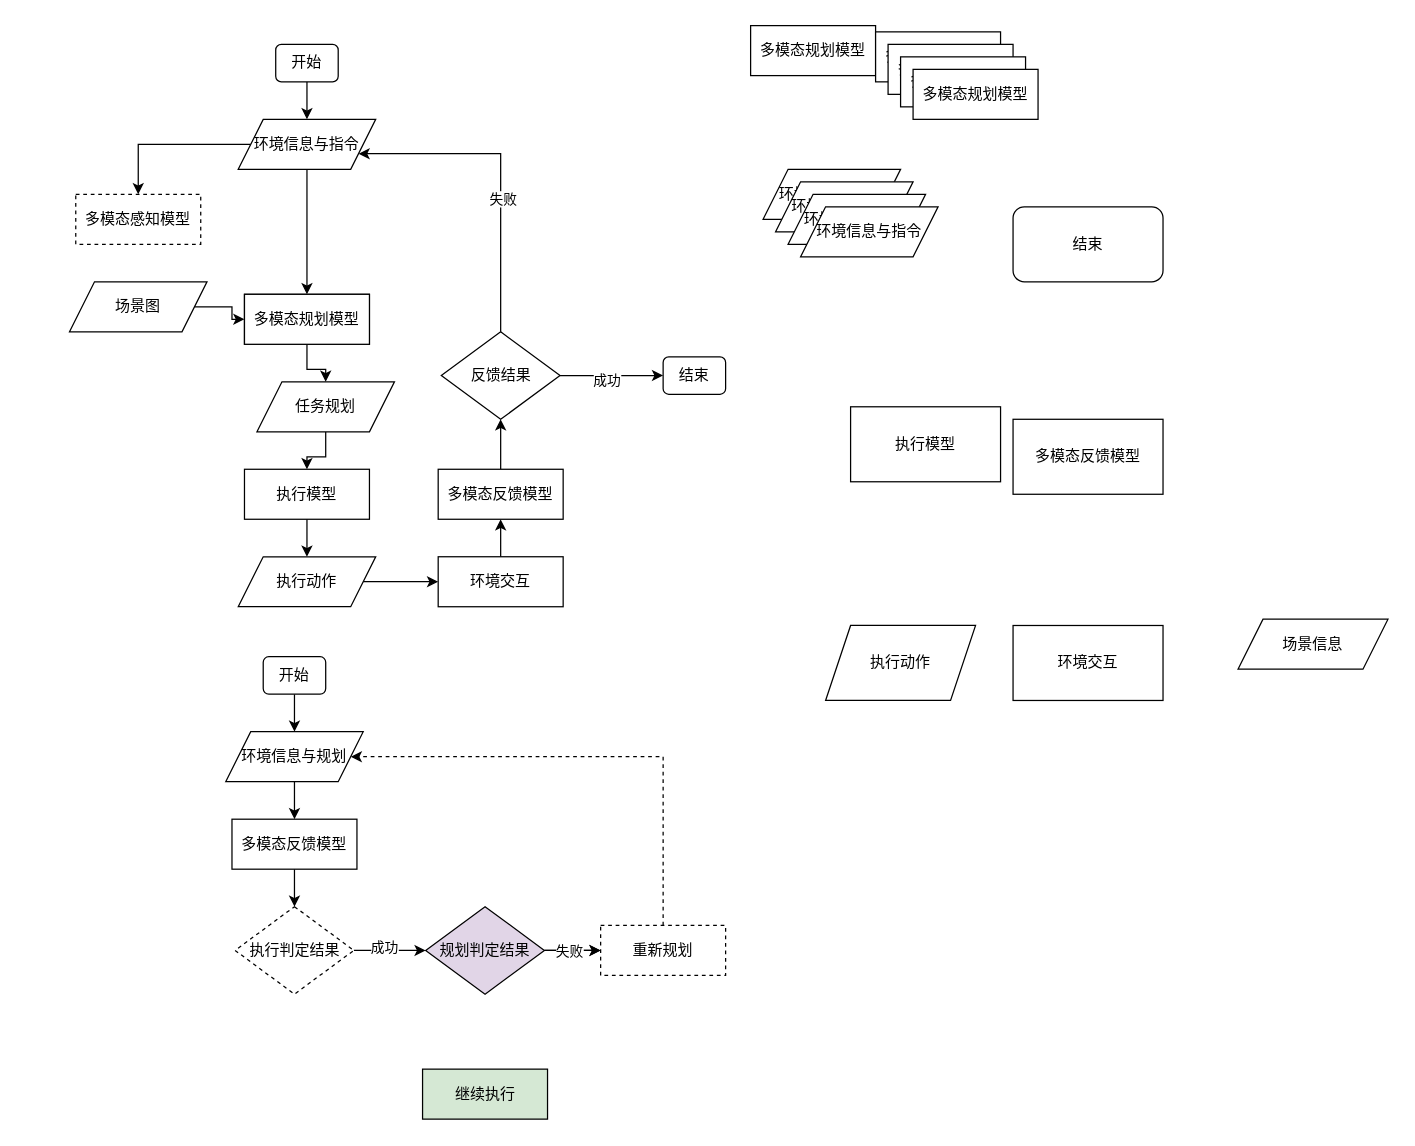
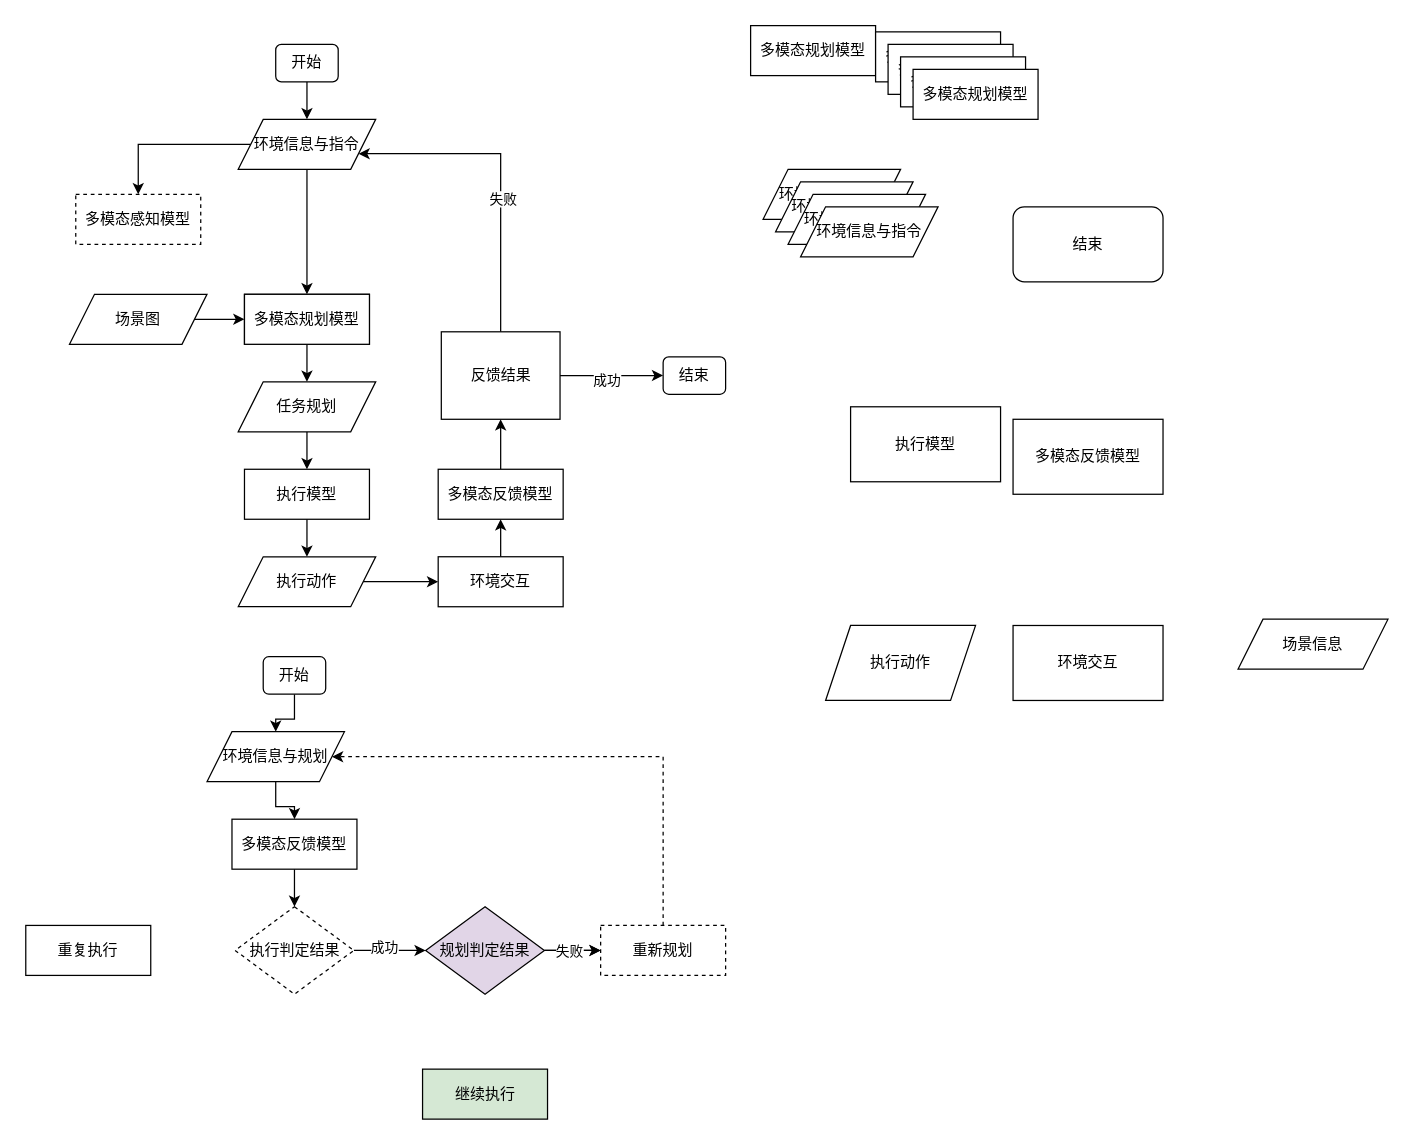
(138, 307) -> (138, 319)
(501, 376) -> (501, 376)
(326, 407) -> (307, 407)
(294, 757) -> (276, 757)
none -> (88, 951)
